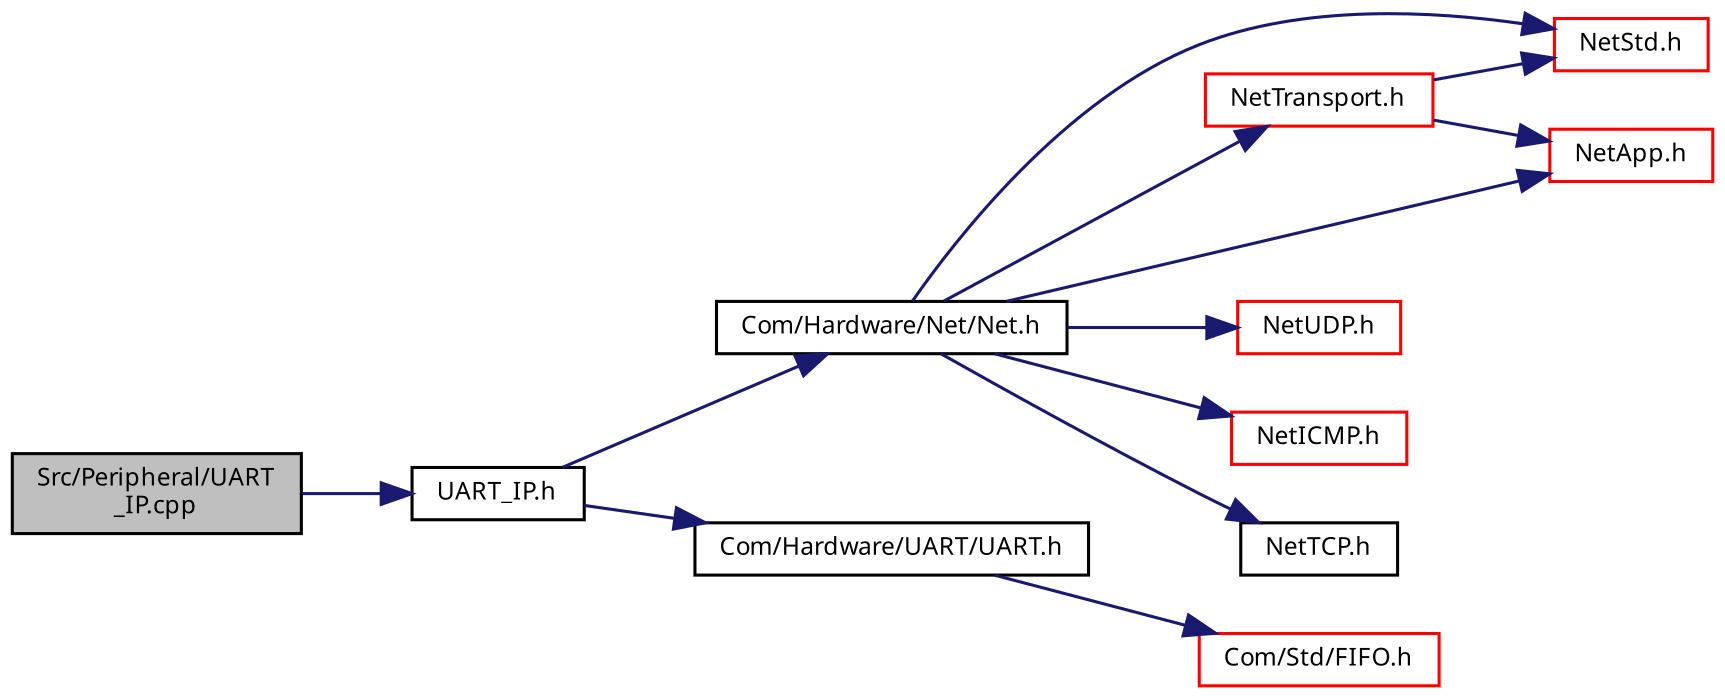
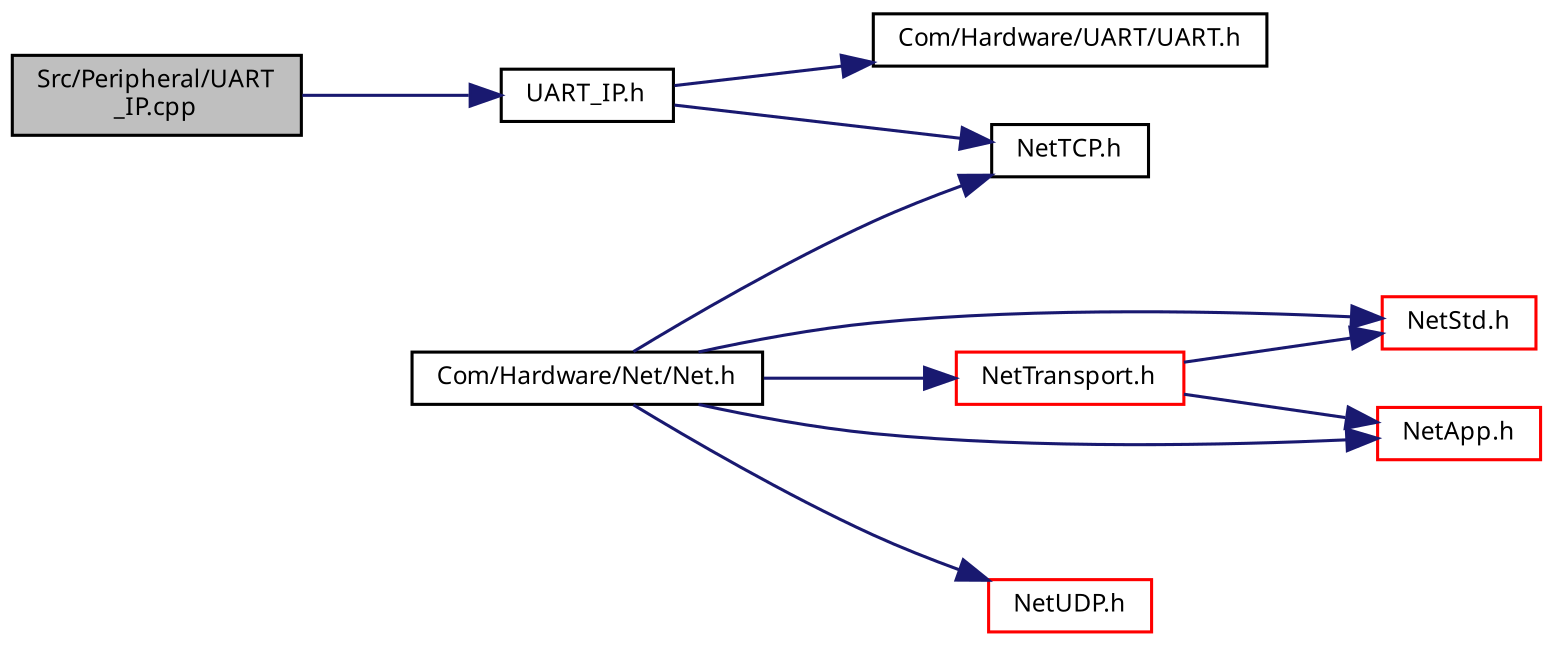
(680, 417) -> (817, 122)
(1319, 438) -> none
(1319, 660) -> none
